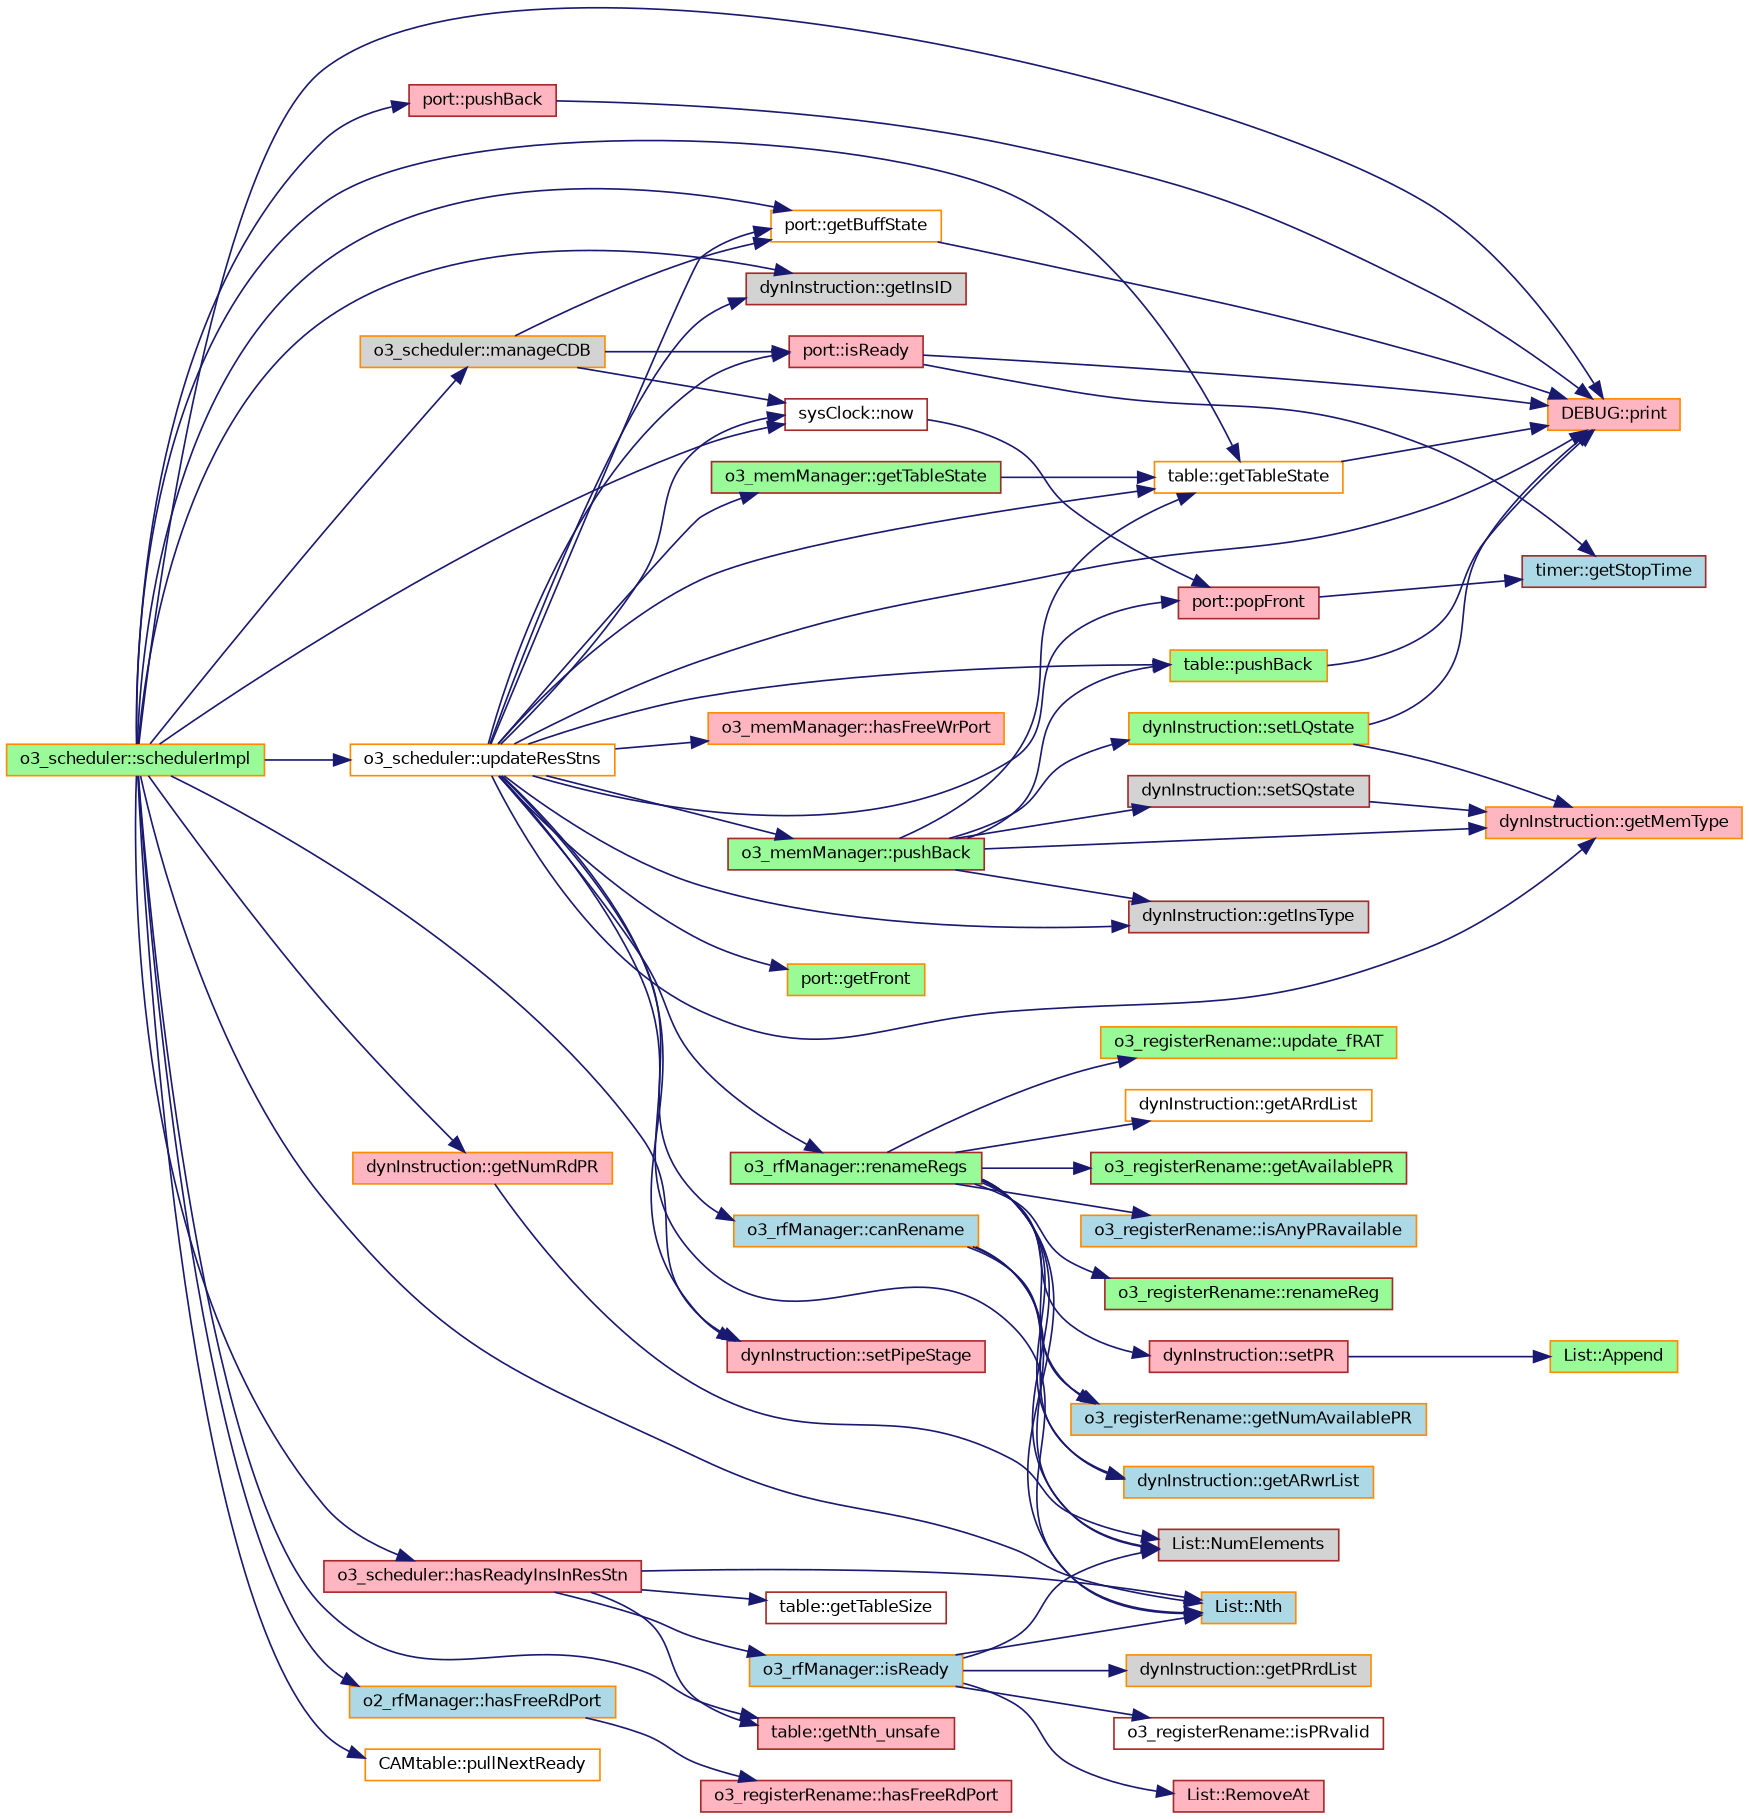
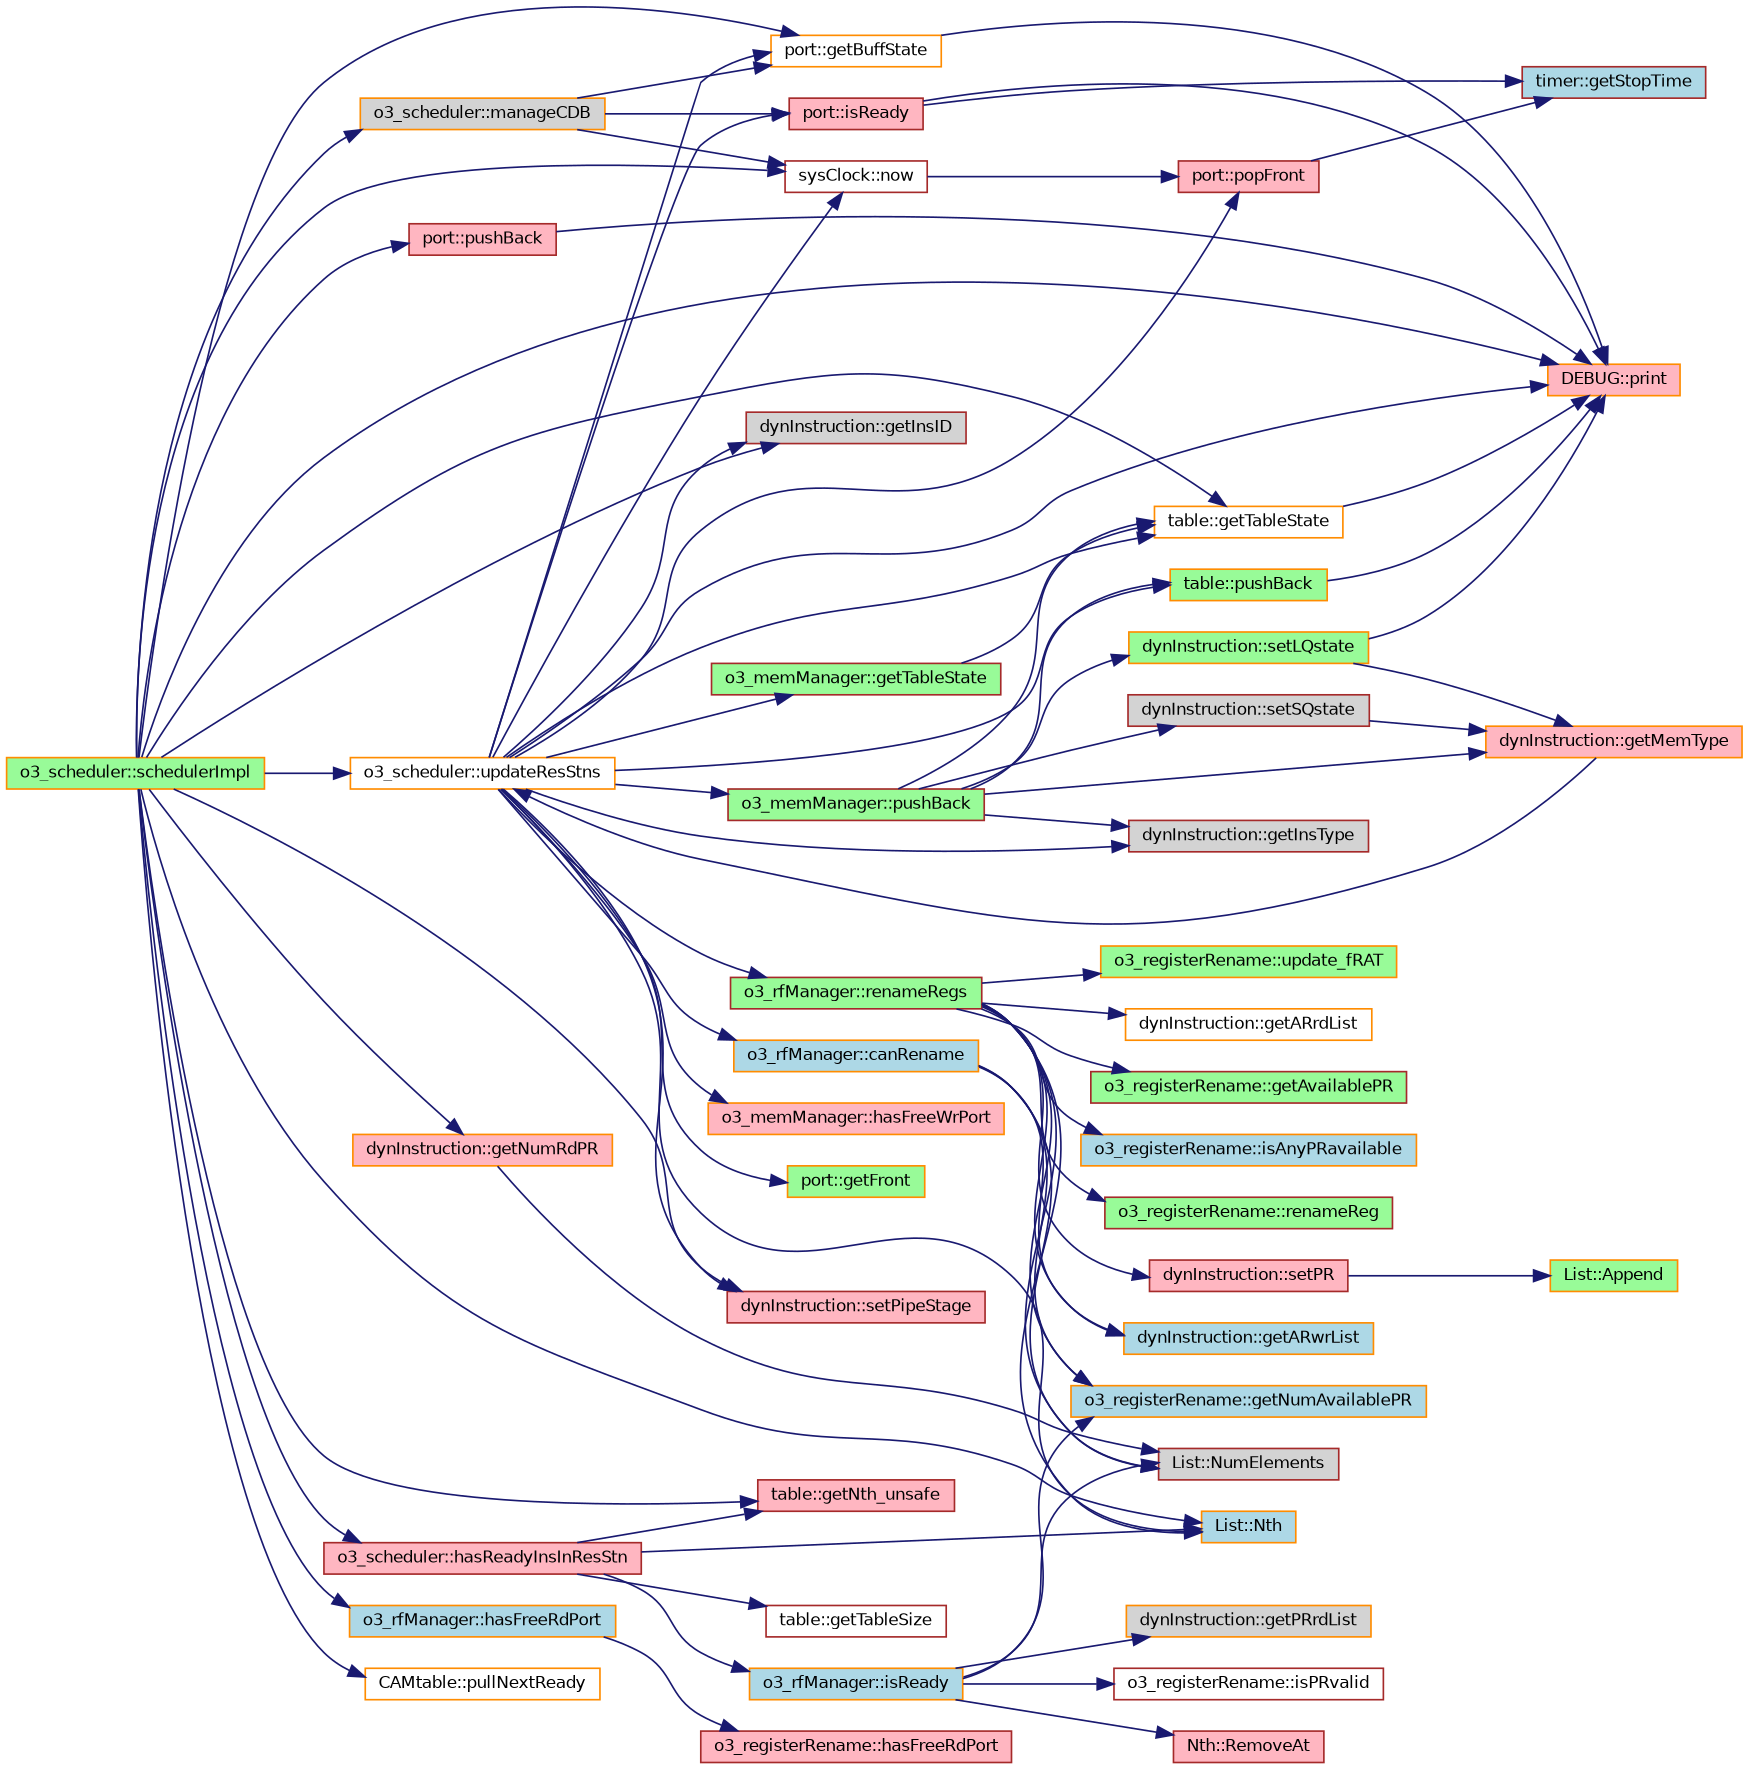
(997, 1013) -> (1074, 923)
(1070, 1636) -> (1039, 1520)
(483, 1702) -> (483, 1621)
(1249, 1796) -> (1249, 1747)
